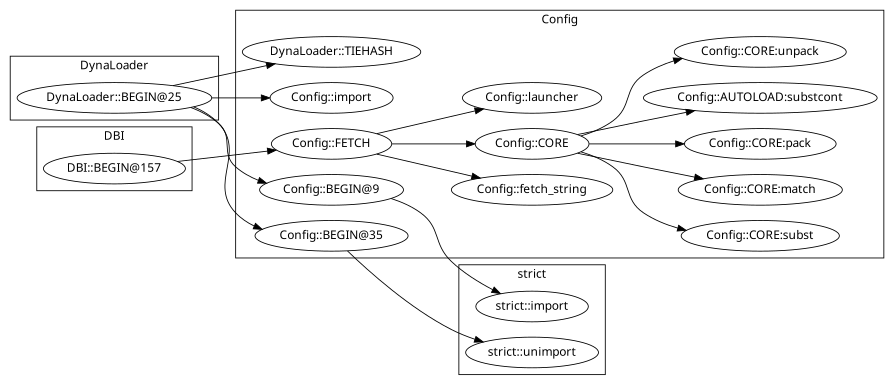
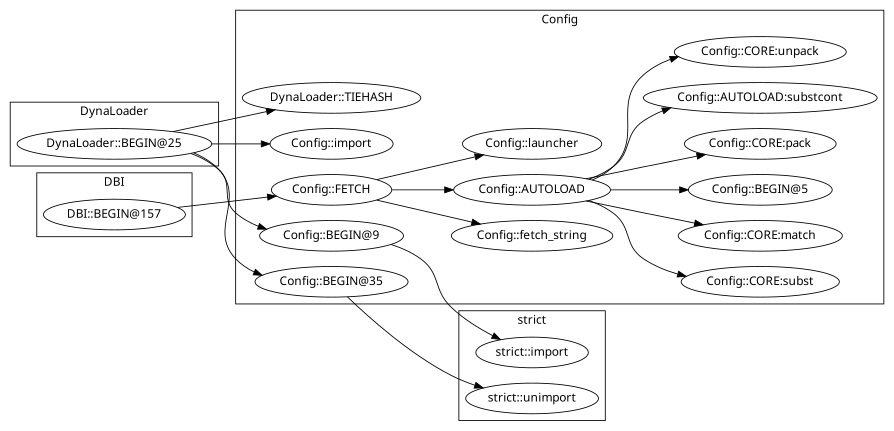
(532, 144) -> (532, 190)
none -> (760, 190)
